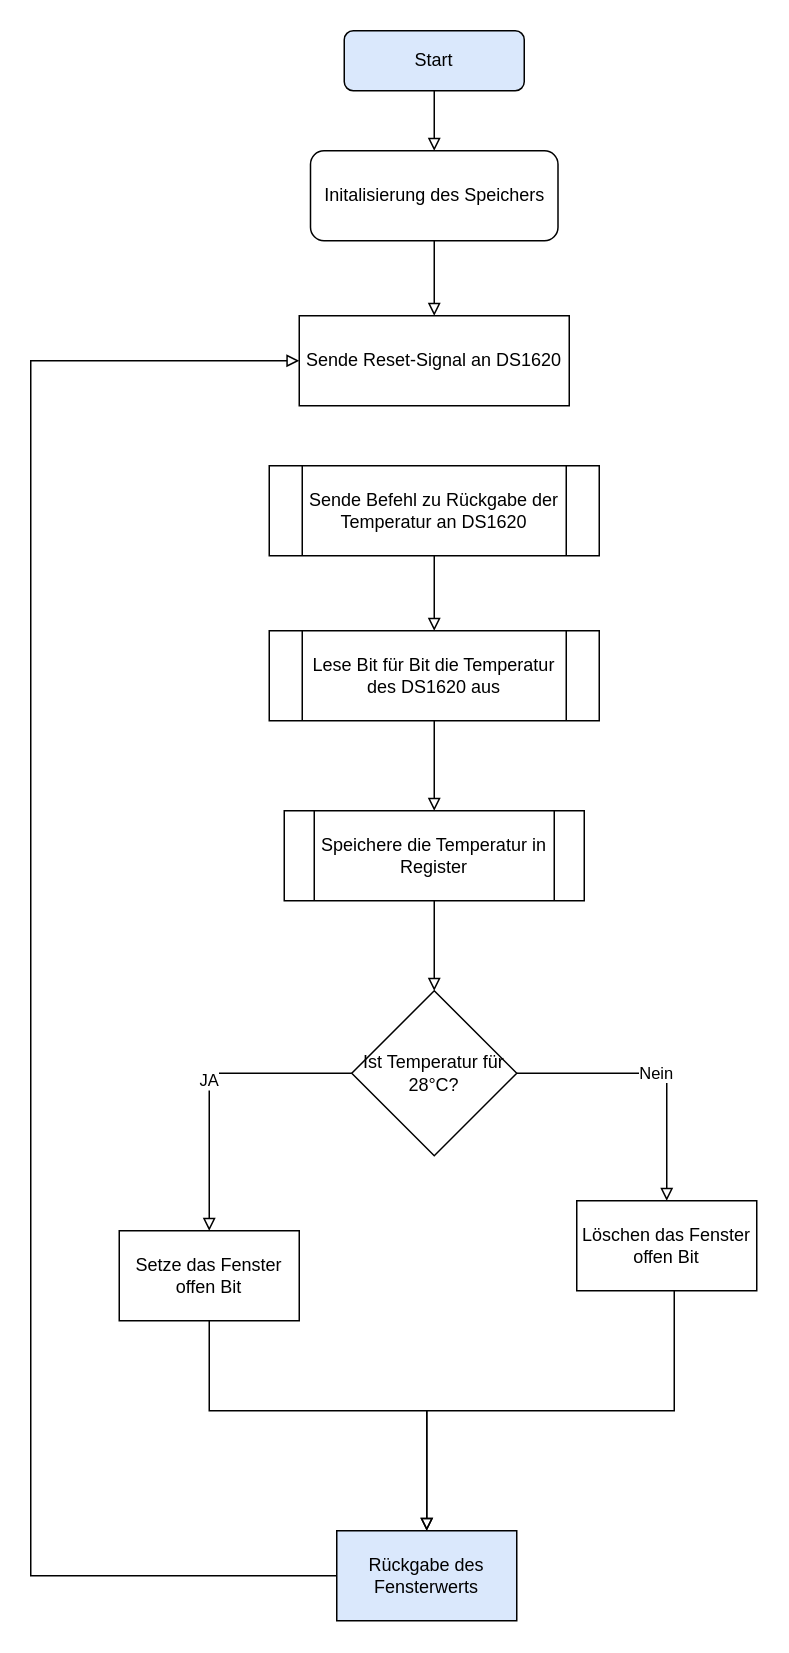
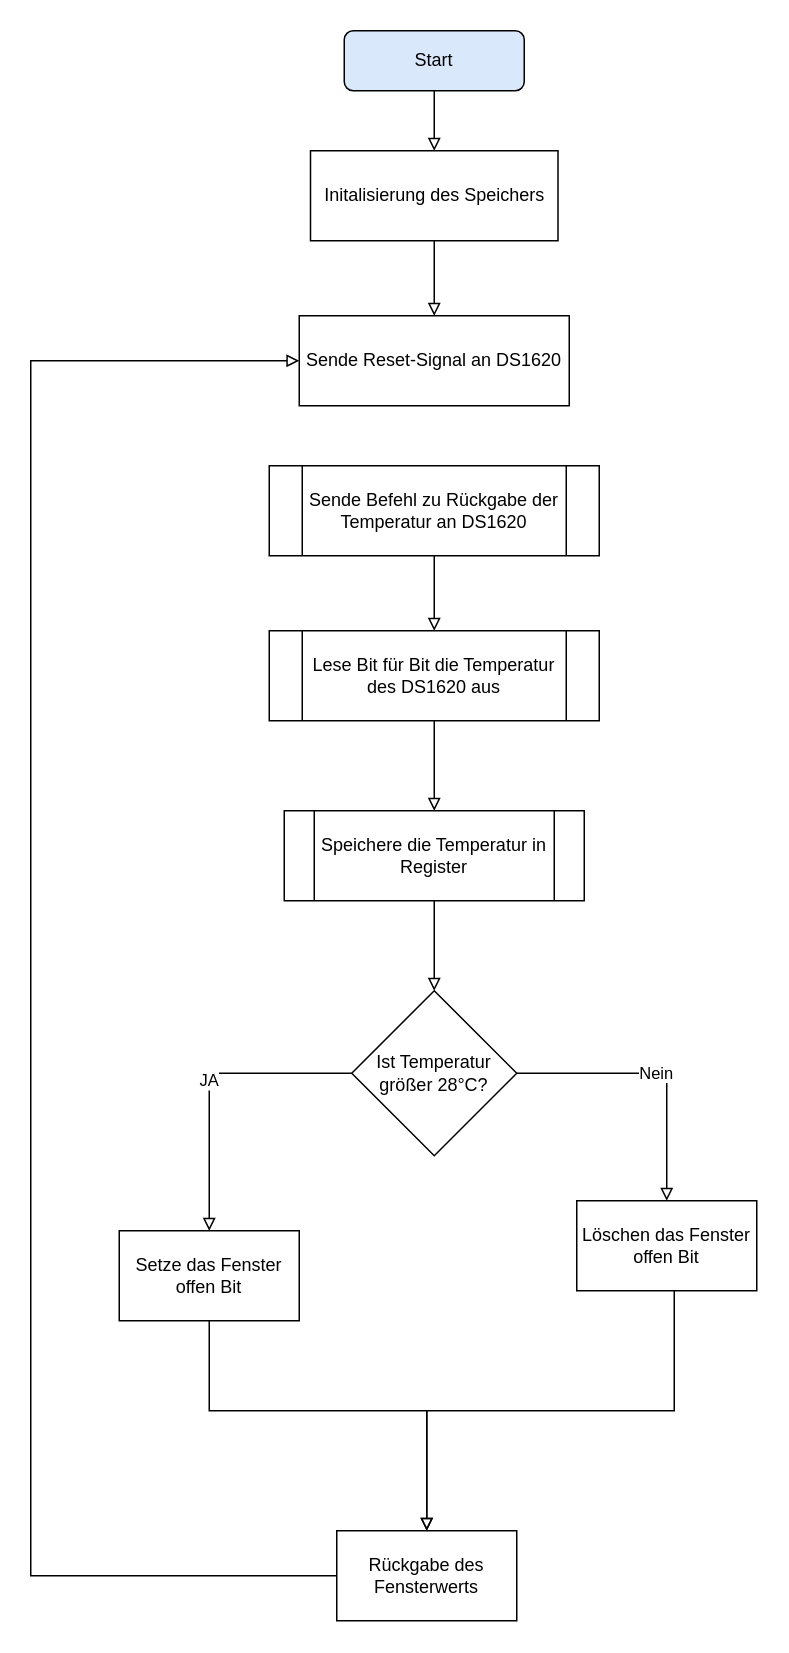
(434, 196) -> (434, 196)
(434, 1073) -> (434, 1073)
(427, 1576) -> (427, 1576)
